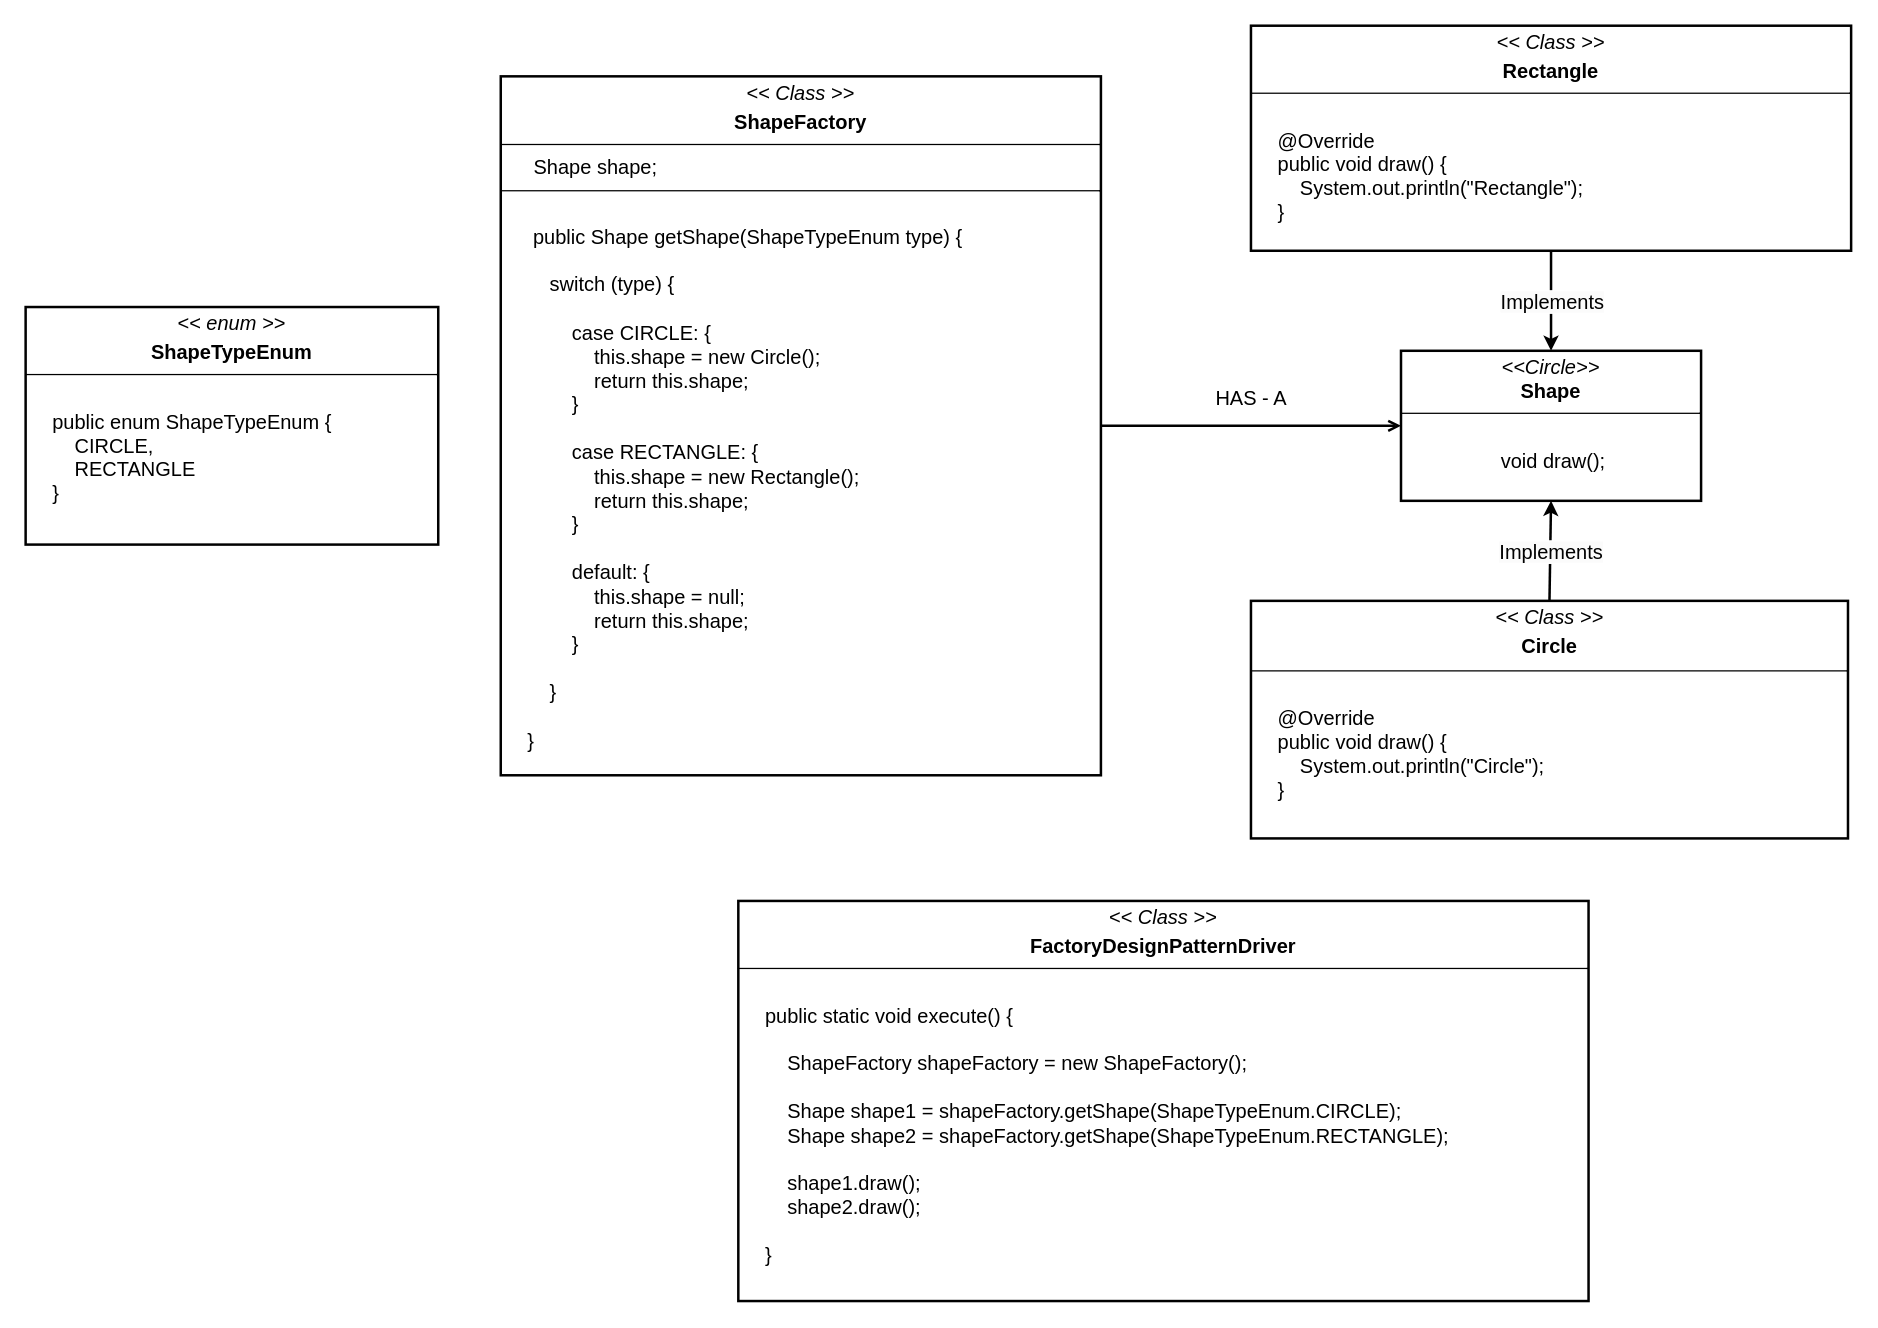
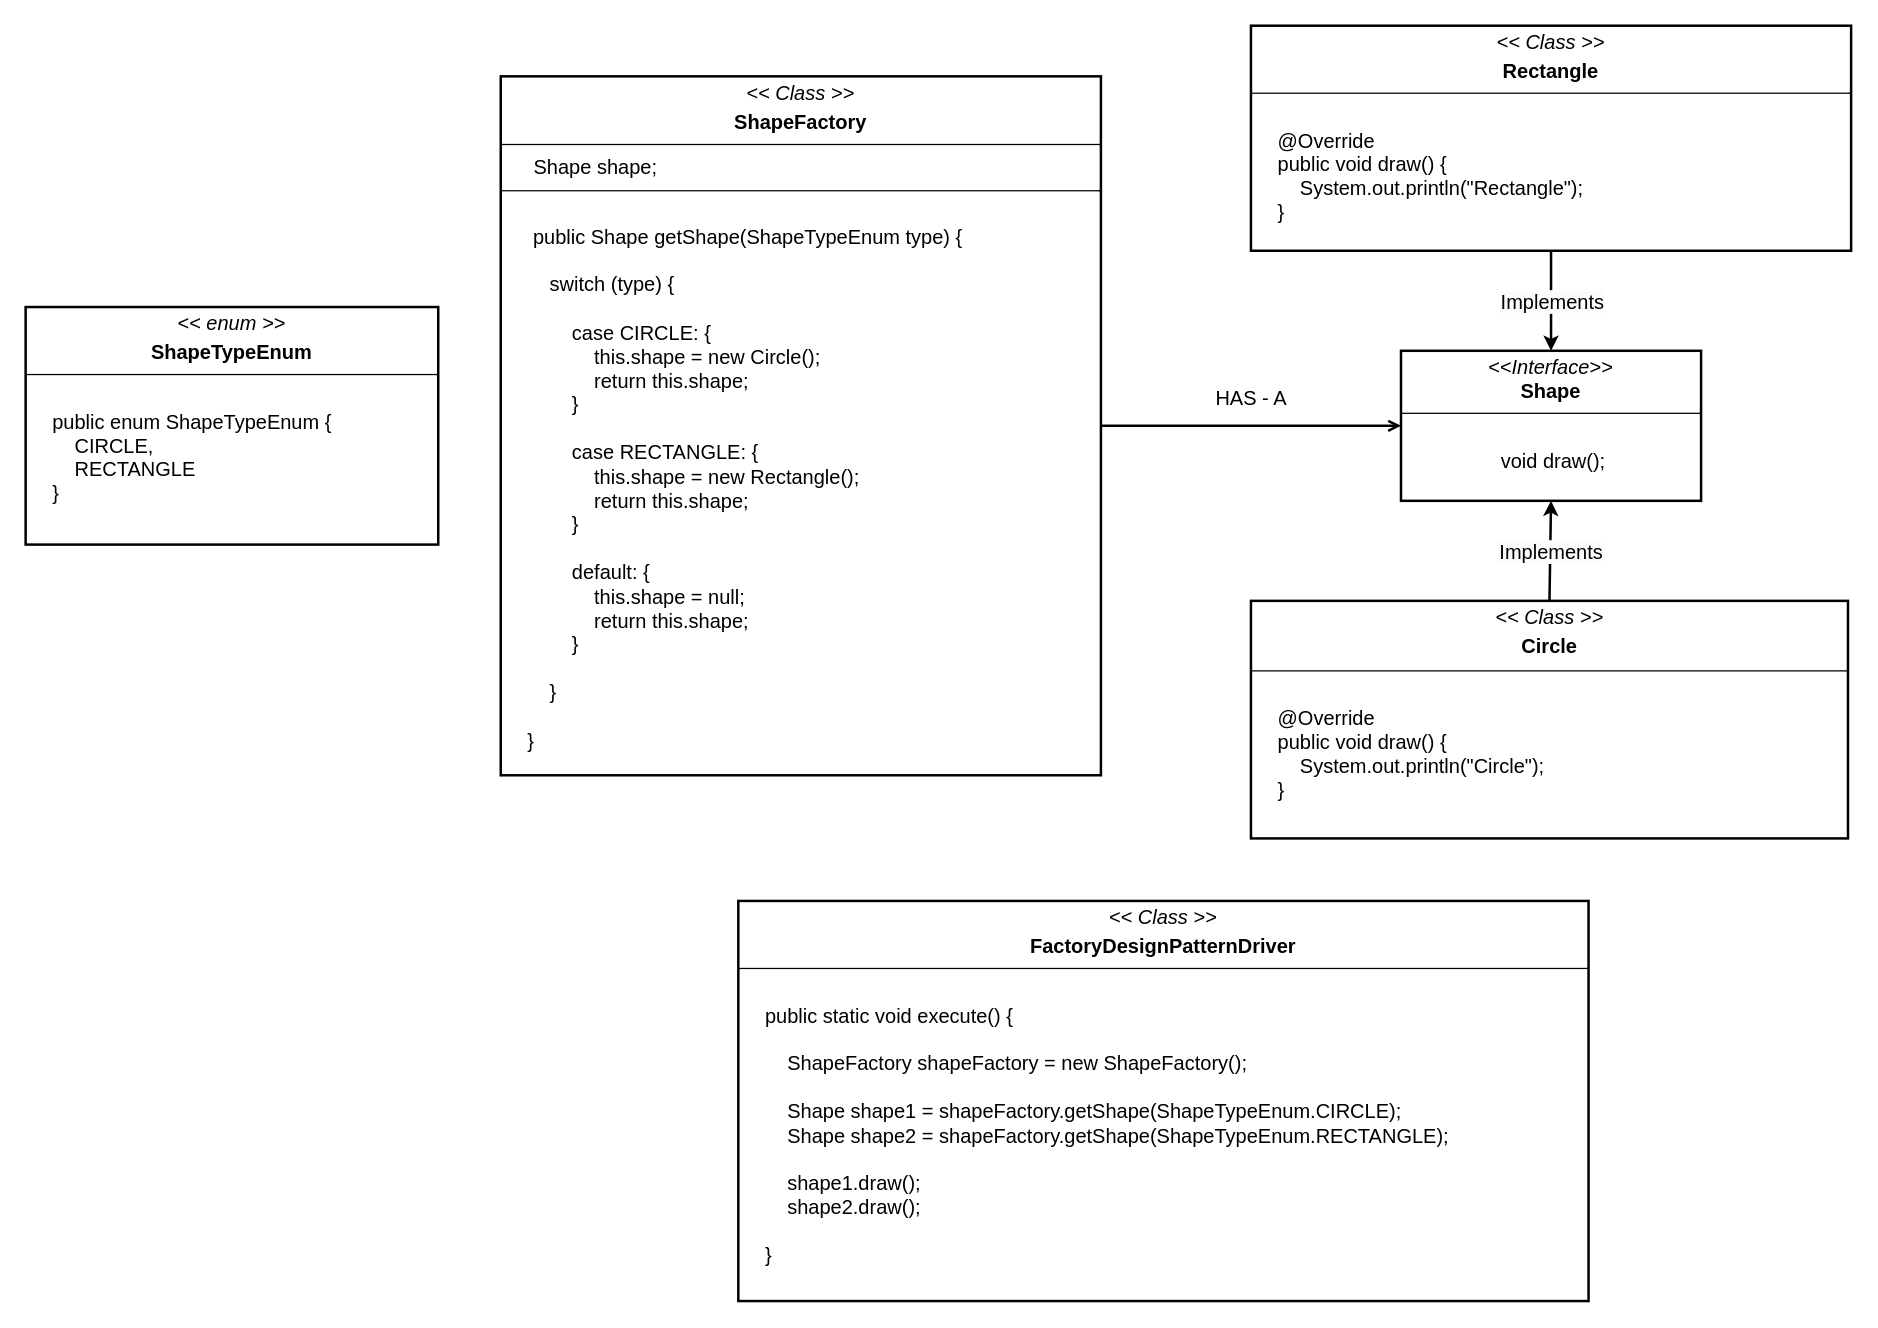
(1445, 378) -> (1455, 378)
